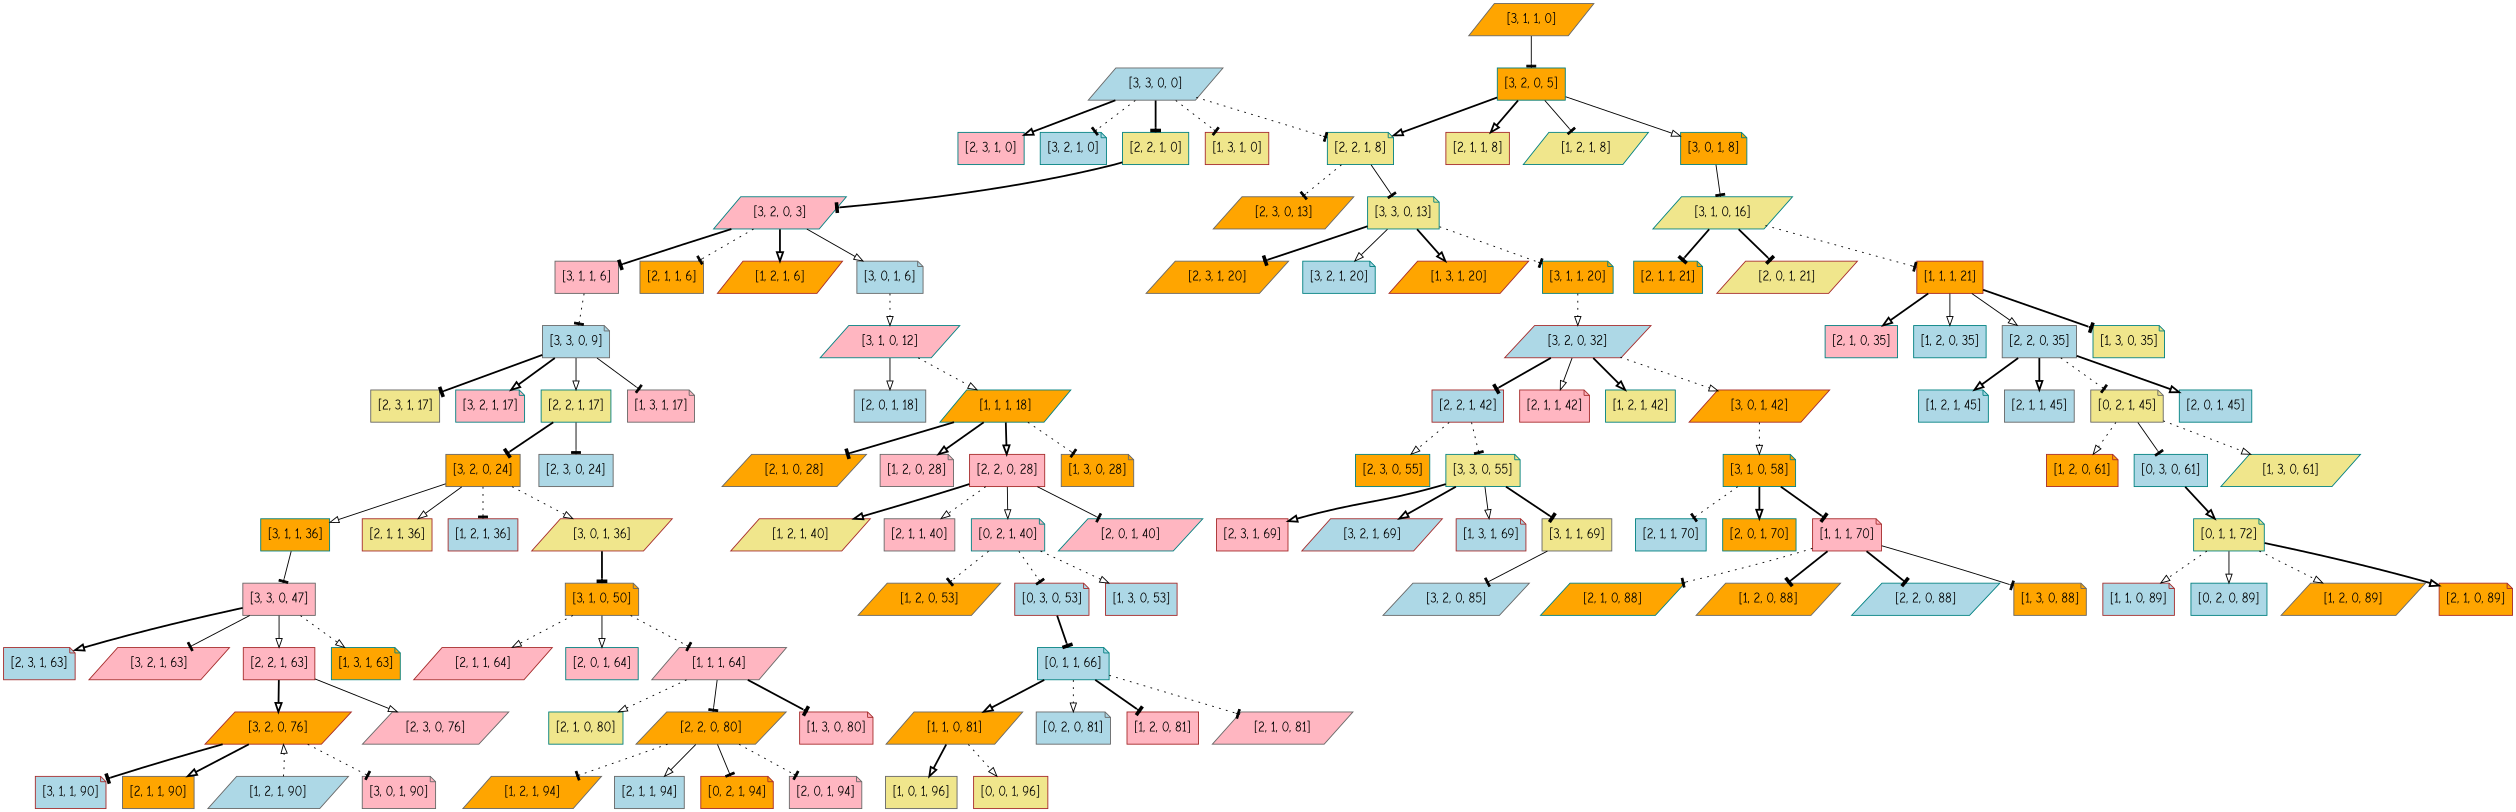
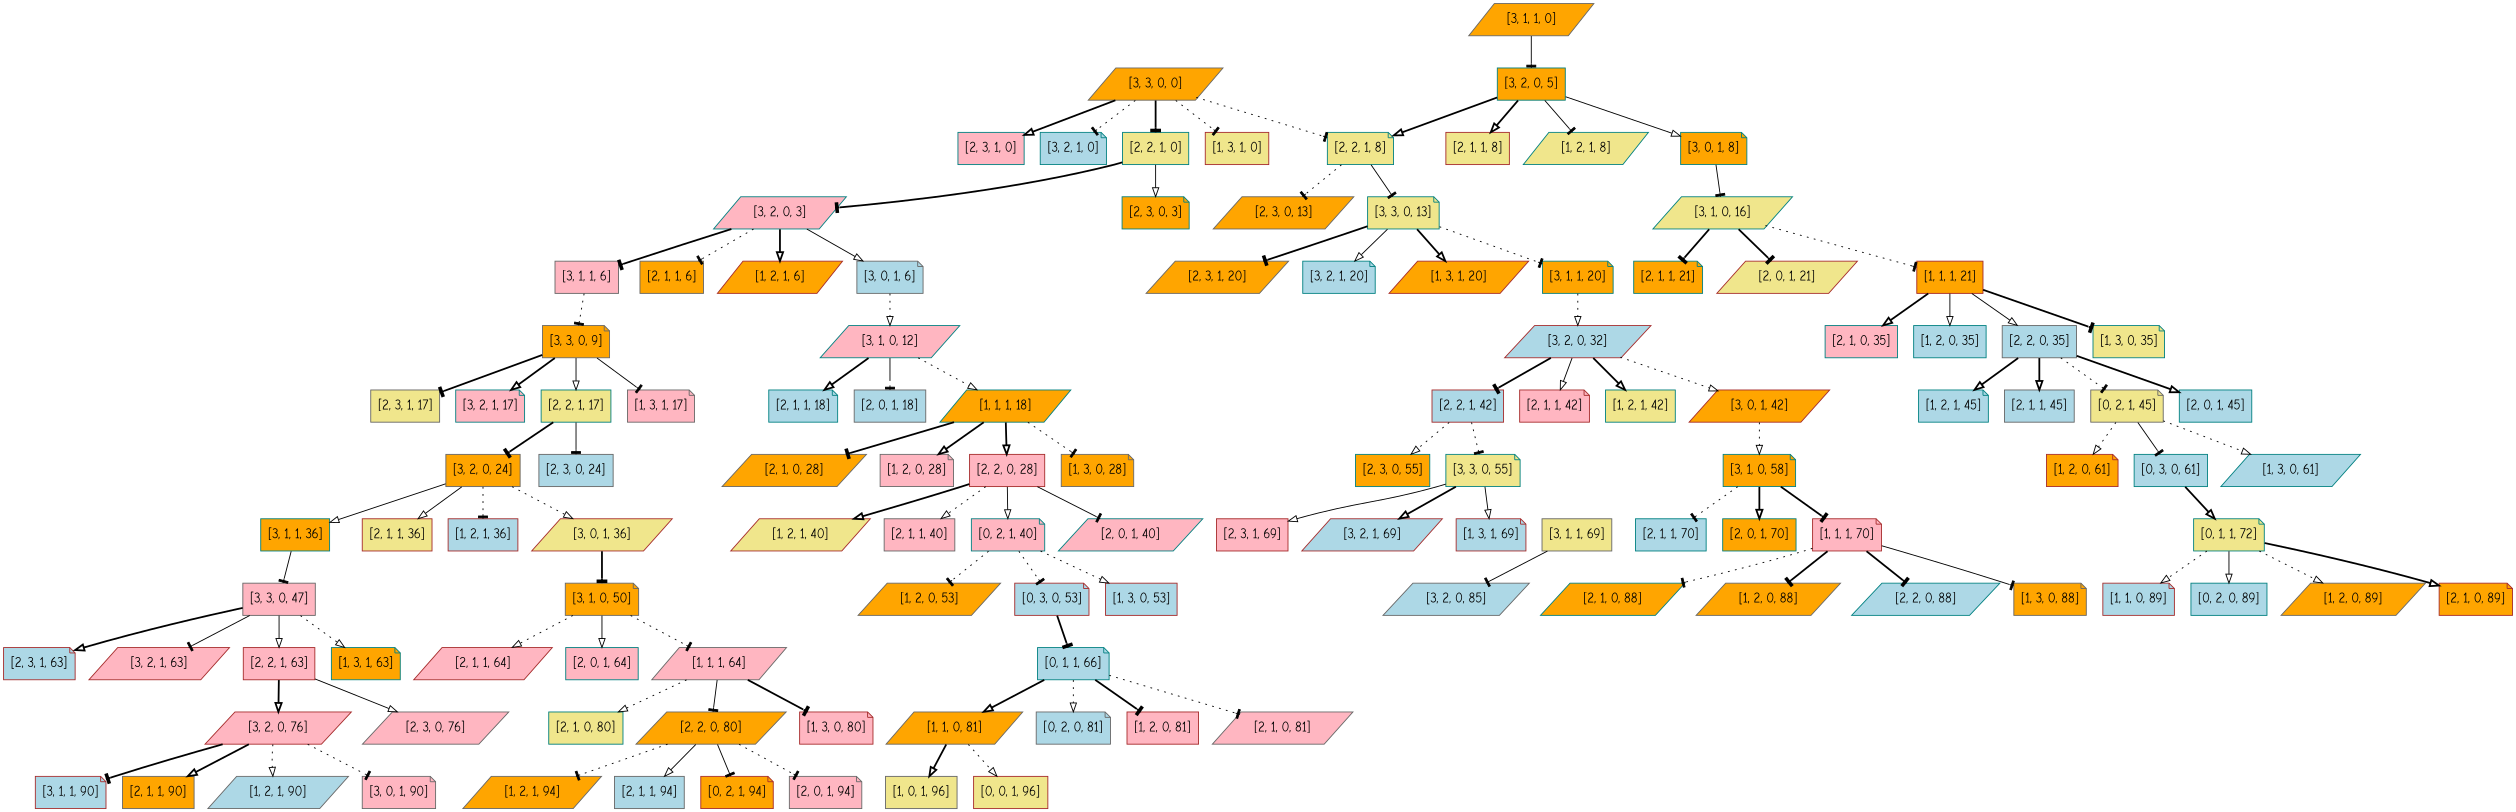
(1156, 84) -> (1156, 84)
none -> (1156, 213)
(576, 342) -> (576, 342)
(890, 369) -> (890, 369)
none -> (803, 406)
(2291, 470) -> (2291, 470)
(1528, 501) -> none
(1371, 502) -> (1371, 502)
(278, 728) -> (278, 728)
(284, 765) -> (272, 756)
